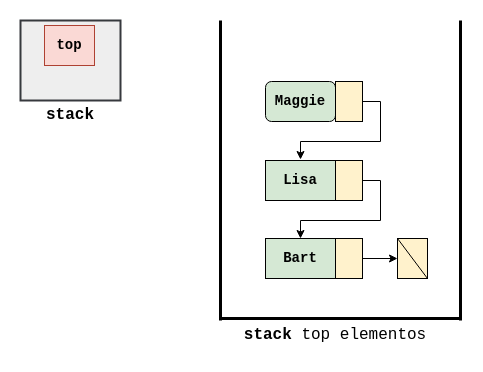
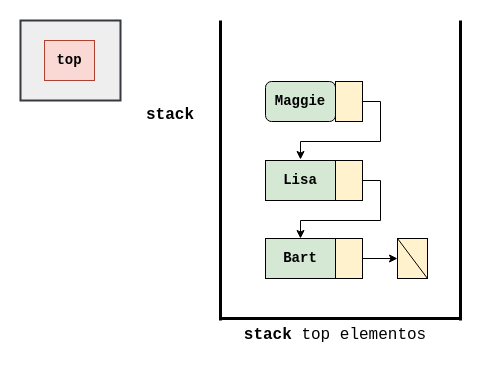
(70, 46) -> (70, 61)
(71, 116) -> (171, 116)
